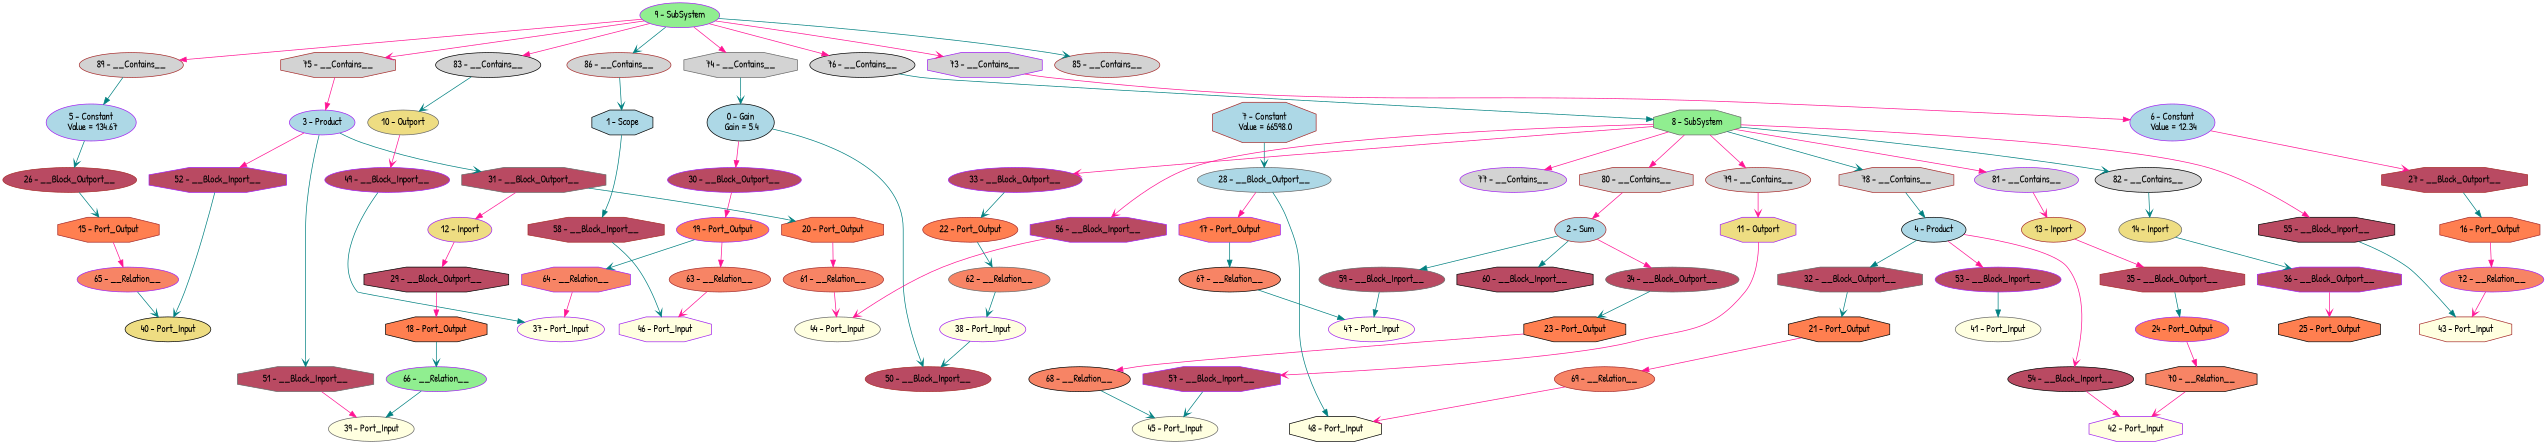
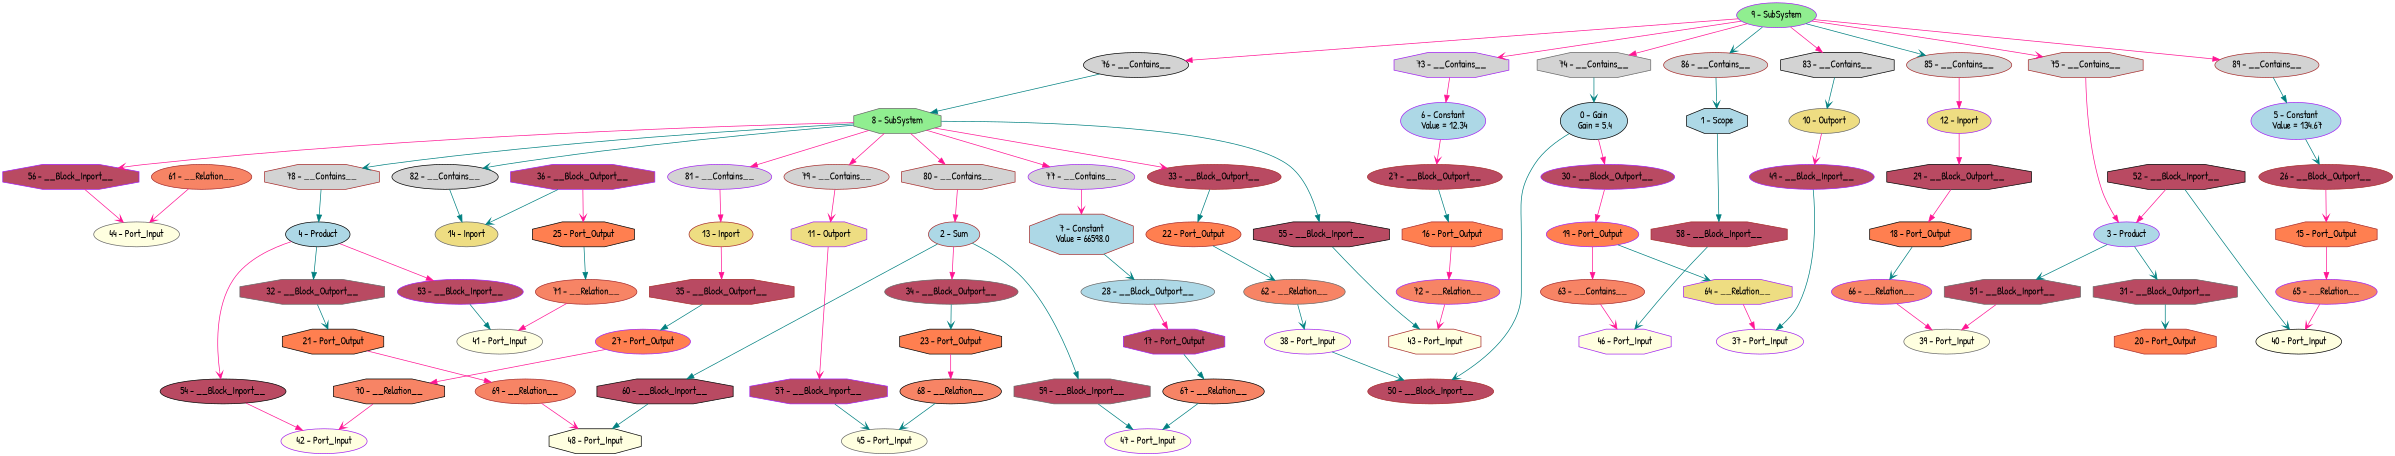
(488, 65) -> (1837, 65)
(2028, 142) -> (1147, 130)
(275, 149) -> (2153, 203)
(218, 180) -> (2176, 177)
(1015, 180) -> (1214, 177)
(2455, 180) -> (1435, 177)
none -> (1081, 198)
(2149, 201) -> (455, 202)
(87, 202) -> (2326, 202)
(995, 202) -> (1205, 202)
(2038, 202) -> (720, 202)
(499, 204) -> (1959, 89)
(1230, 230) -> (1174, 342)
(833, 251) -> none
(2230, 252) -> (525, 205)
(576, 280) -> (1738, 292)
(720, 280) -> (1593, 292)
(1382, 280) -> (1082, 391)
none -> (586, 292)
(1300, 295) -> (633, 414)
(146, 302) -> (2314, 314)
(168, 329) -> (2299, 342)
(2182, 329) -> (643, 342)
(436, 379) -> (1882, 292)
(407, 402) -> (1911, 315)
(2136, 429) -> (324, 441)
